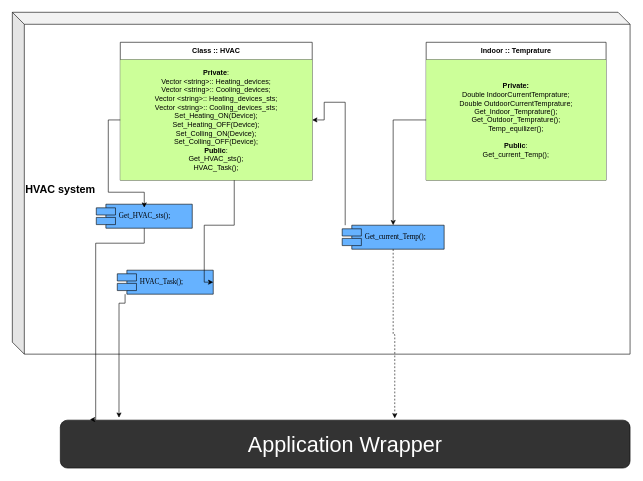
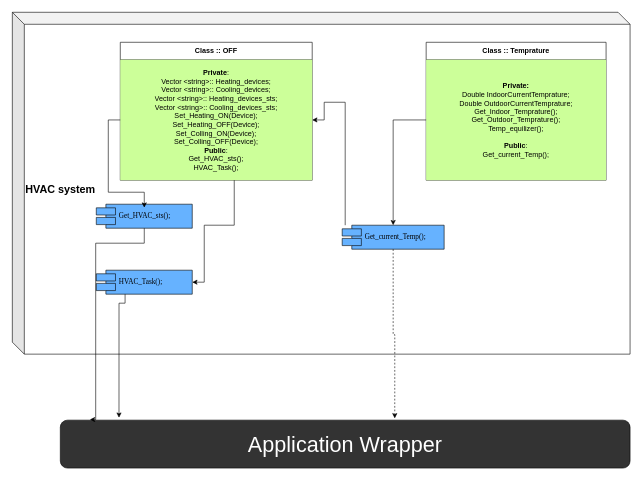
(216, 51) -> (216, 51)
(516, 51) -> (516, 51)
(165, 282) -> (144, 282)
